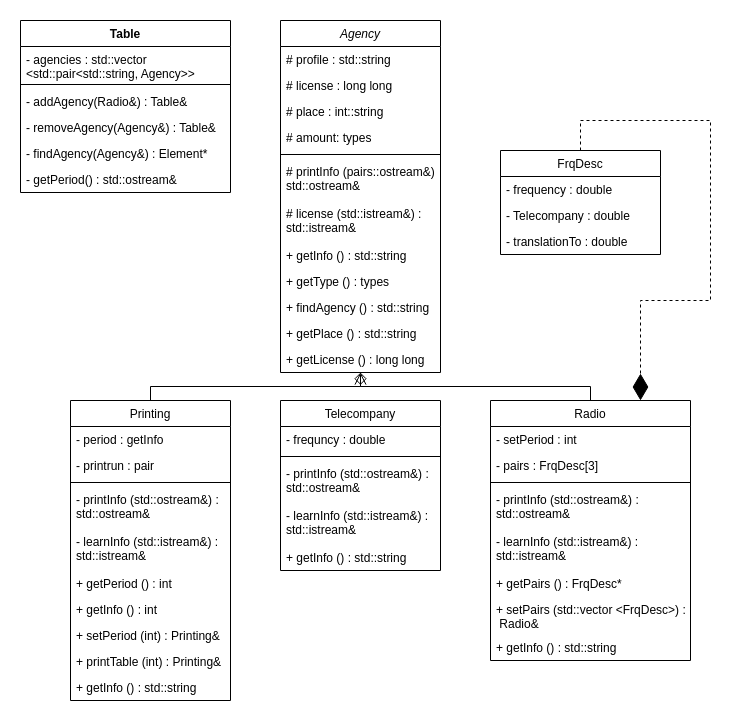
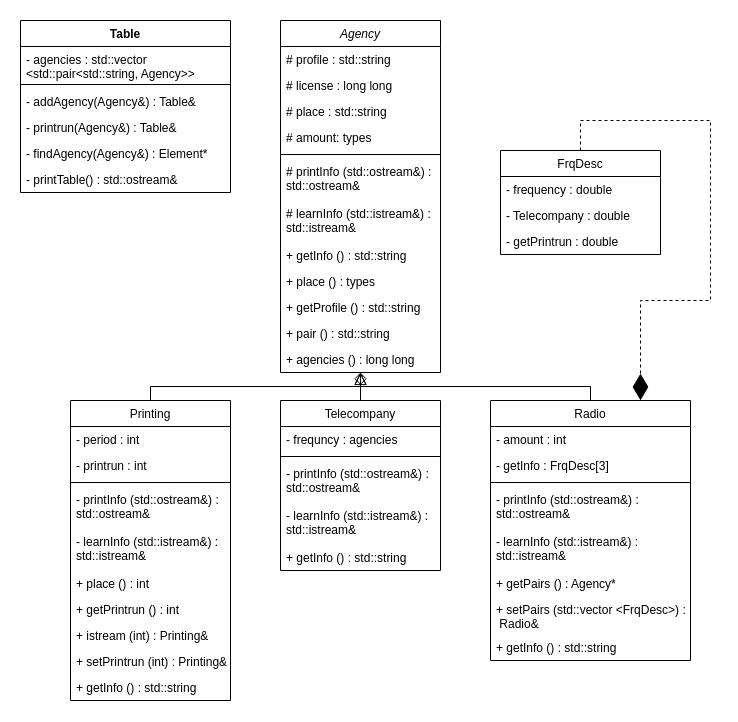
(111, 102) -> (116, 102)
(343, 112) -> (344, 112)
(126, 128) -> (111, 128)
(378, 172) -> (373, 172)
(113, 180) -> (114, 180)
(363, 214) -> (371, 214)
(576, 242) -> (571, 242)
(345, 282) -> (337, 282)
(369, 308) -> (368, 308)
(363, 334) -> (349, 334)
(363, 360) -> (356, 360)
none -> (361, 395)
(129, 440) -> (114, 440)
(342, 440) -> (349, 440)
(544, 440) -> (535, 440)
(124, 466) -> (120, 466)
(555, 466) -> (564, 466)
(132, 584) -> (119, 584)
(567, 584) -> (564, 584)
(127, 610) -> (139, 610)
(159, 636) -> (153, 636)
(161, 662) -> (166, 662)
